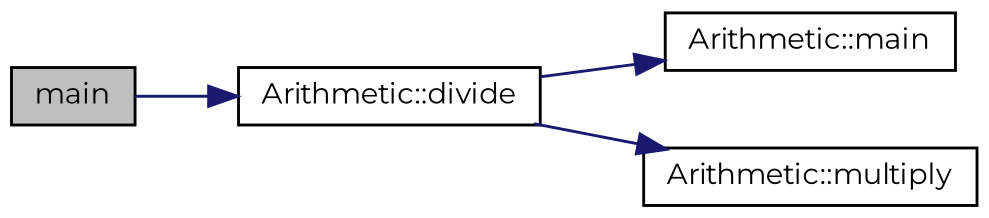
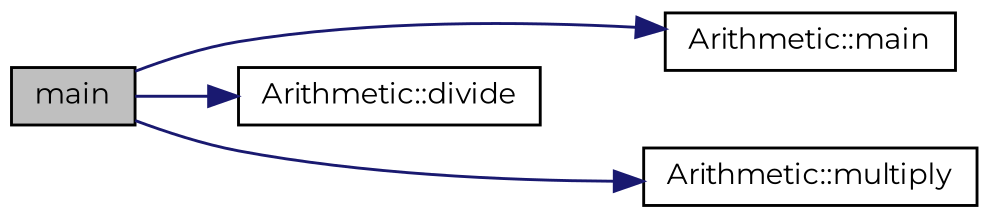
(588, 71) -> (383, 27)
(586, 134) -> (372, 169)
